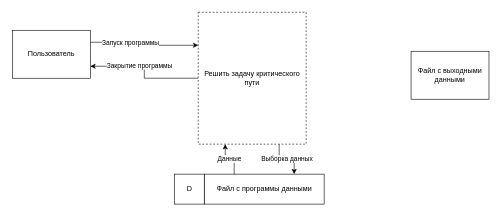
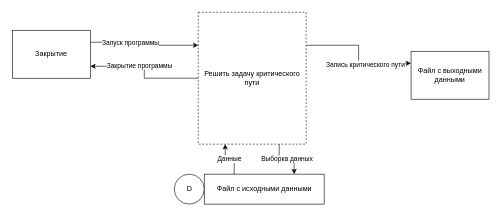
(51, 54) -> (51, 54)
none -> (372, 63)
(189, 189) -> (189, 189)
(265, 189) -> (265, 189)
